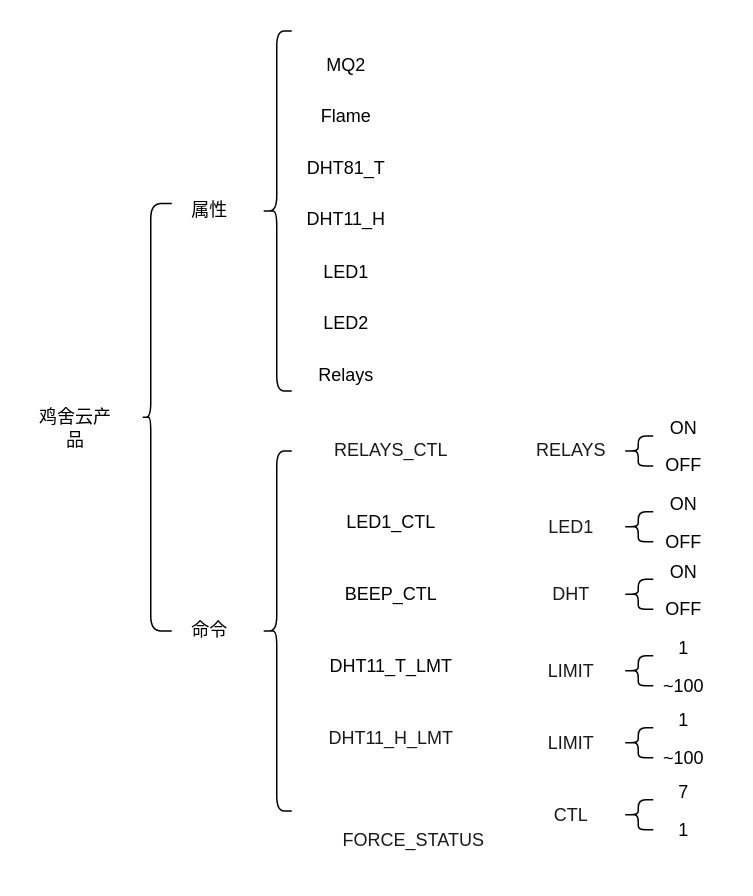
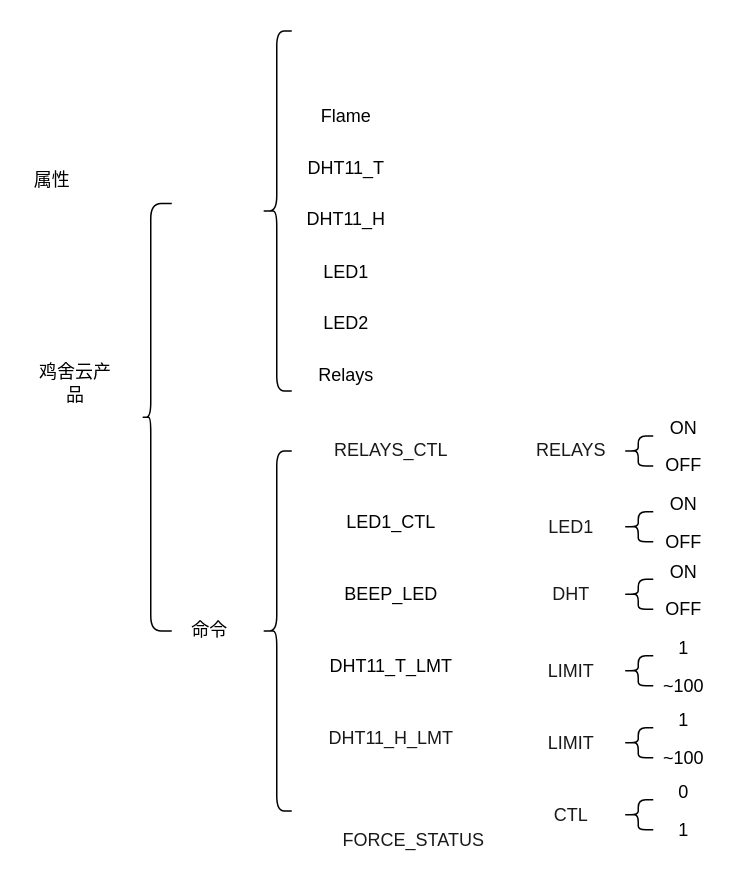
(346, 65) -> none
(347, 169) -> (347, 169)
(209, 211) -> (52, 181)
(76, 428) -> (76, 383)
(392, 595) -> (392, 595)
(684, 793) -> (684, 793)
